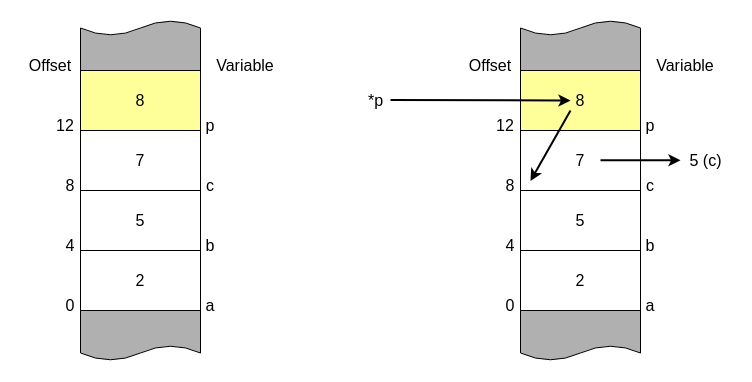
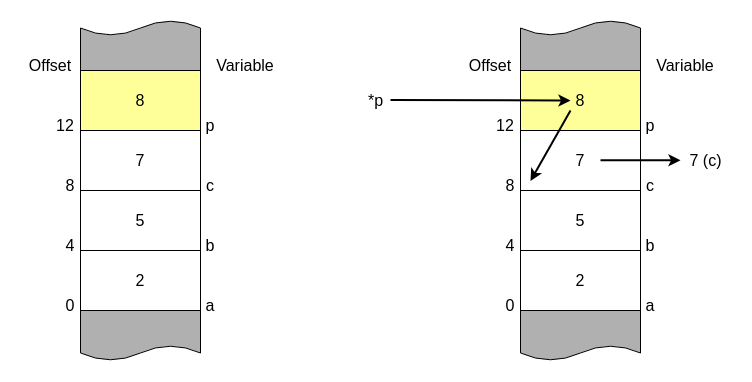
(706, 161) -> (706, 161)
